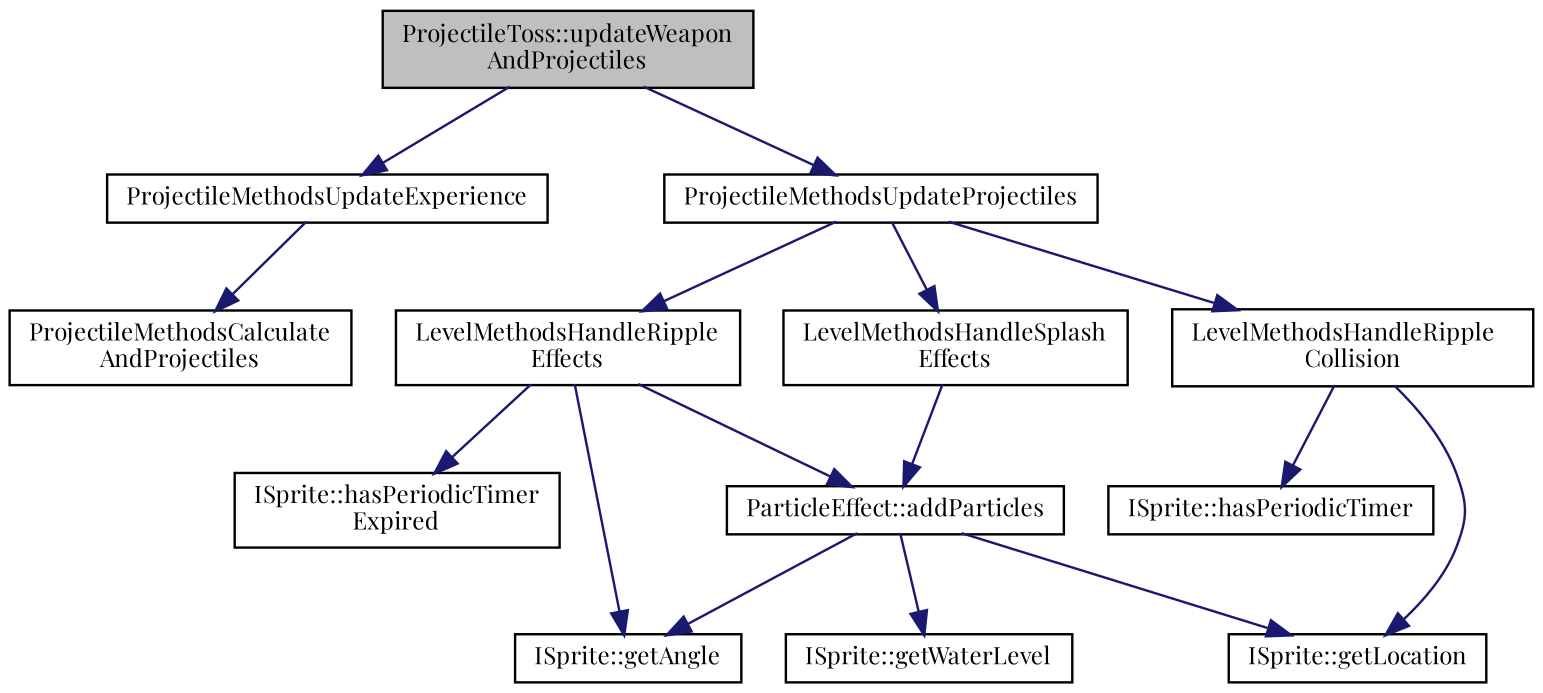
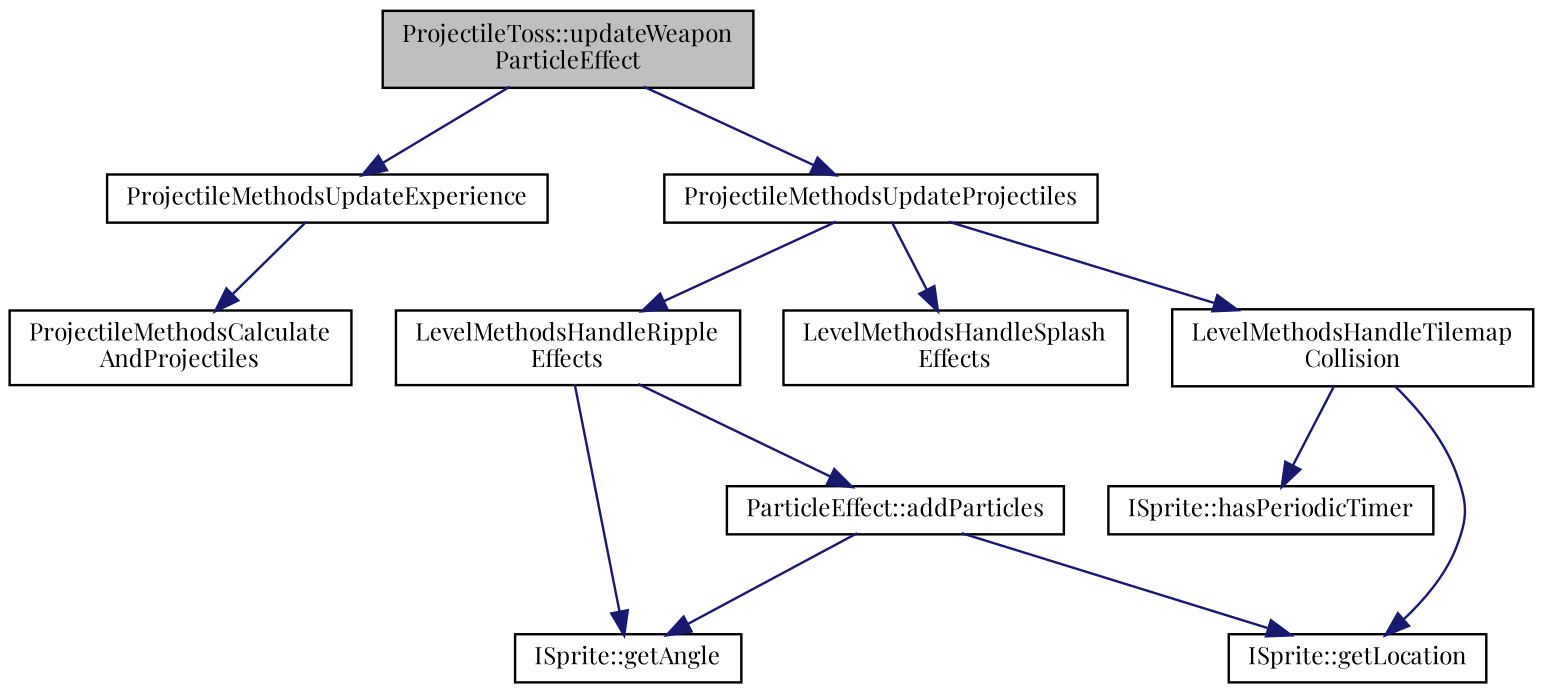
(568, 49) -> (568, 49)
(1353, 348) -> (1353, 348)
(927, 424) -> none
(397, 510) -> none
(929, 658) -> none
